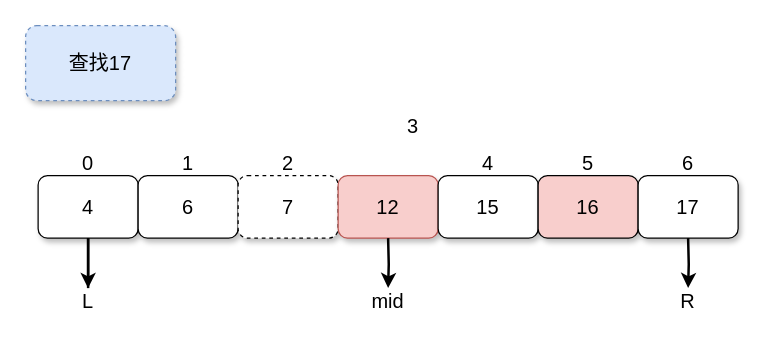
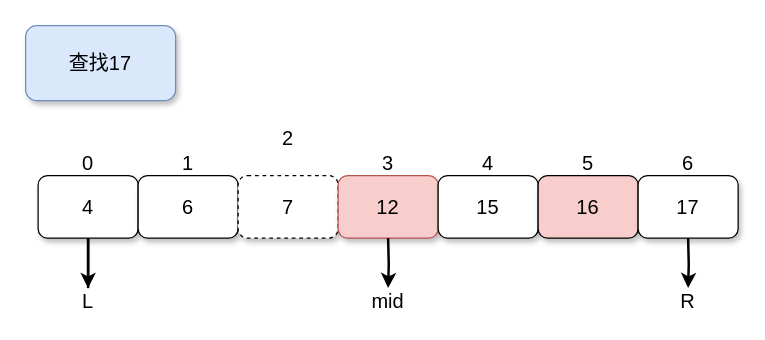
(101, 63) -> (101, 63)
(413, 126) -> (388, 163)
(288, 163) -> (288, 138)
